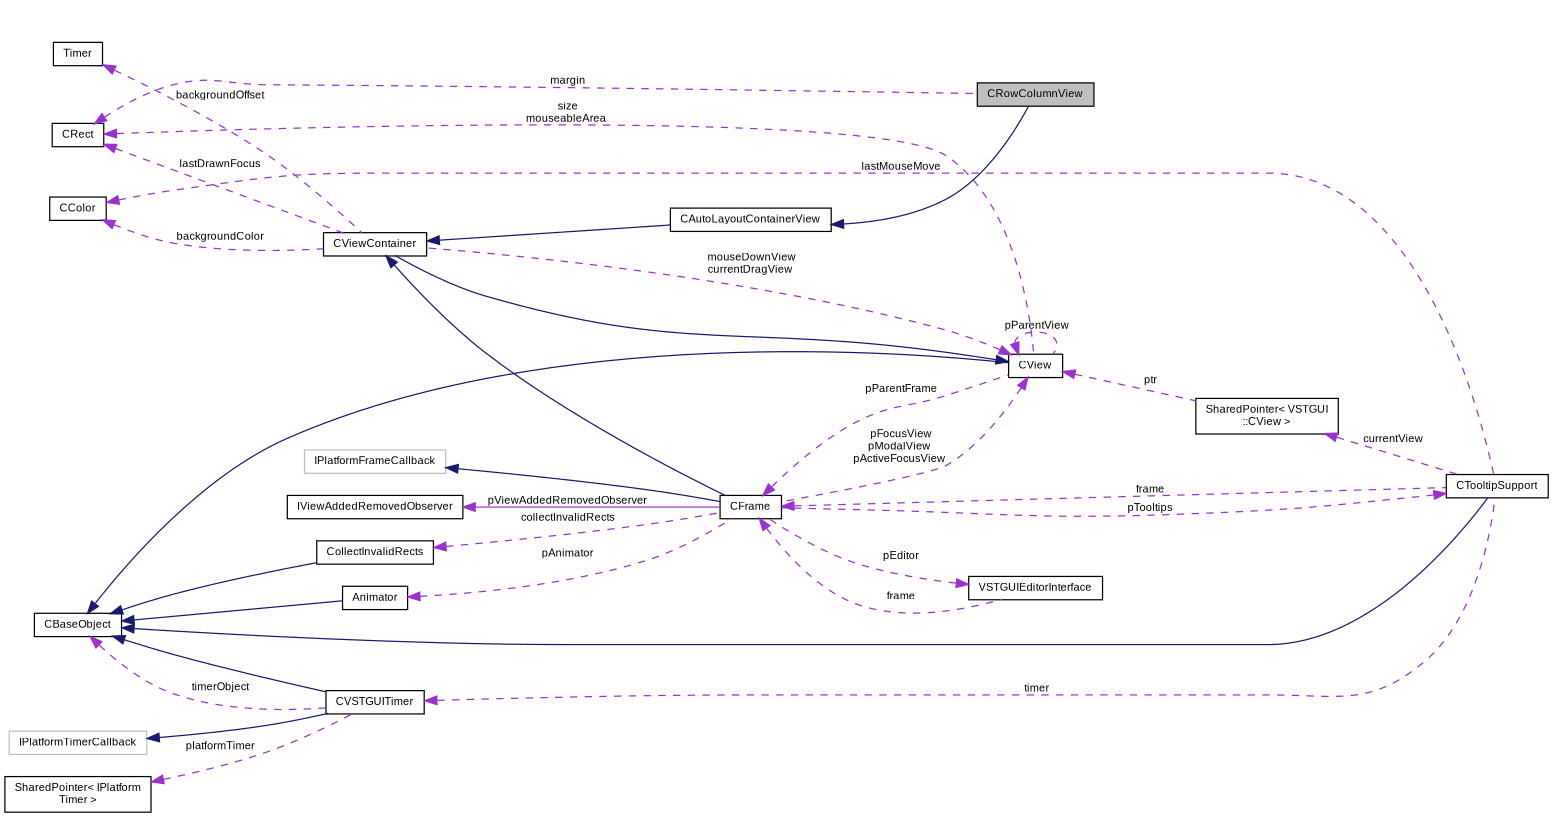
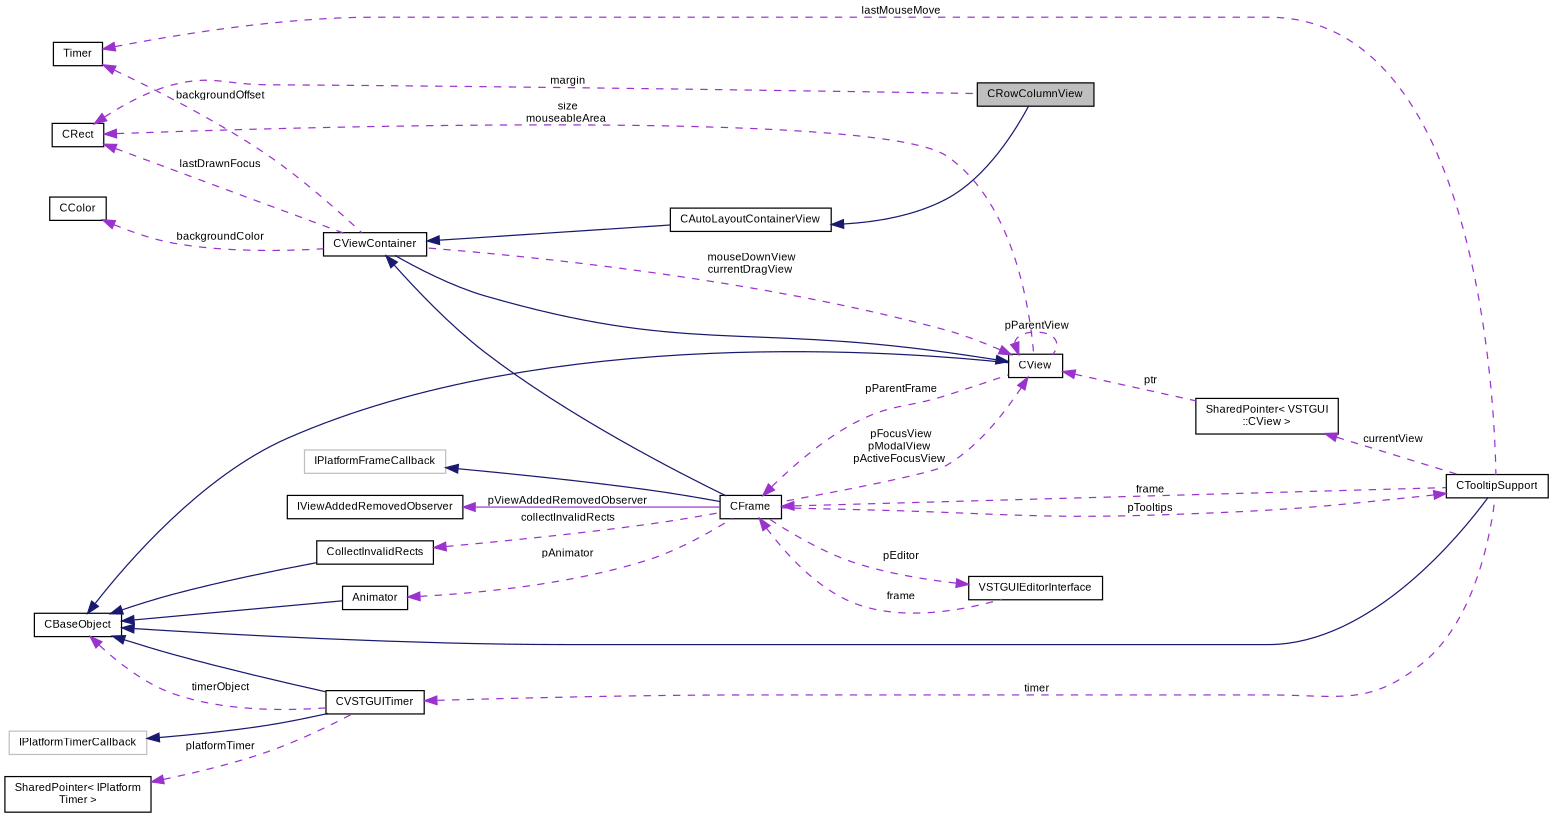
(894, 173) -> (970, 17)
